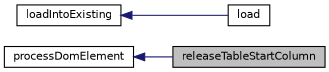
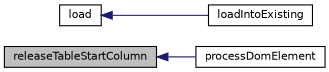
(180, 15) -> (160, 15)
(159, 57) -> (182, 57)
